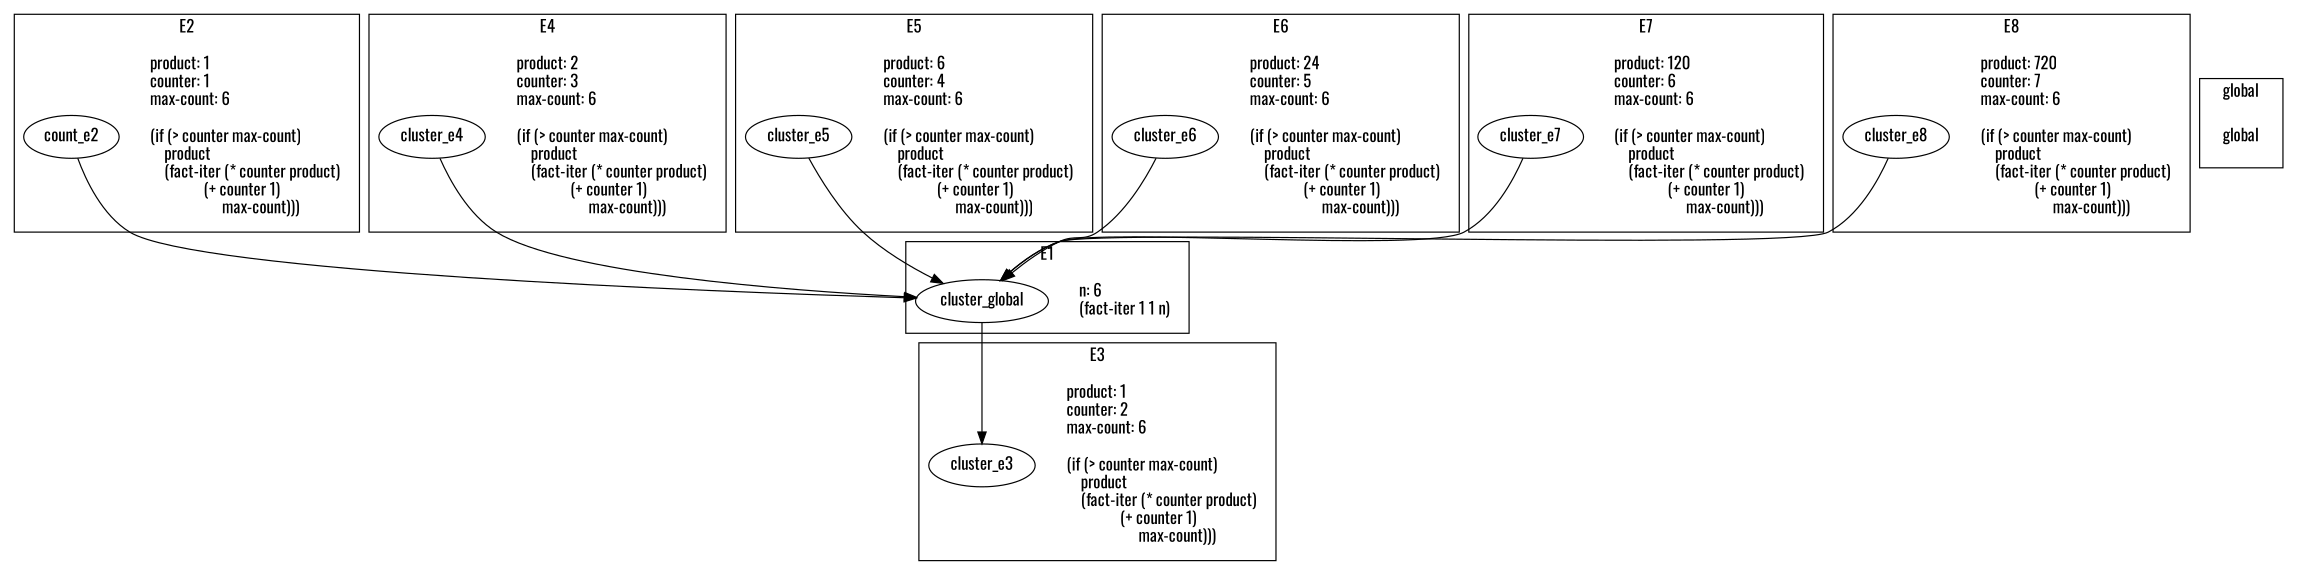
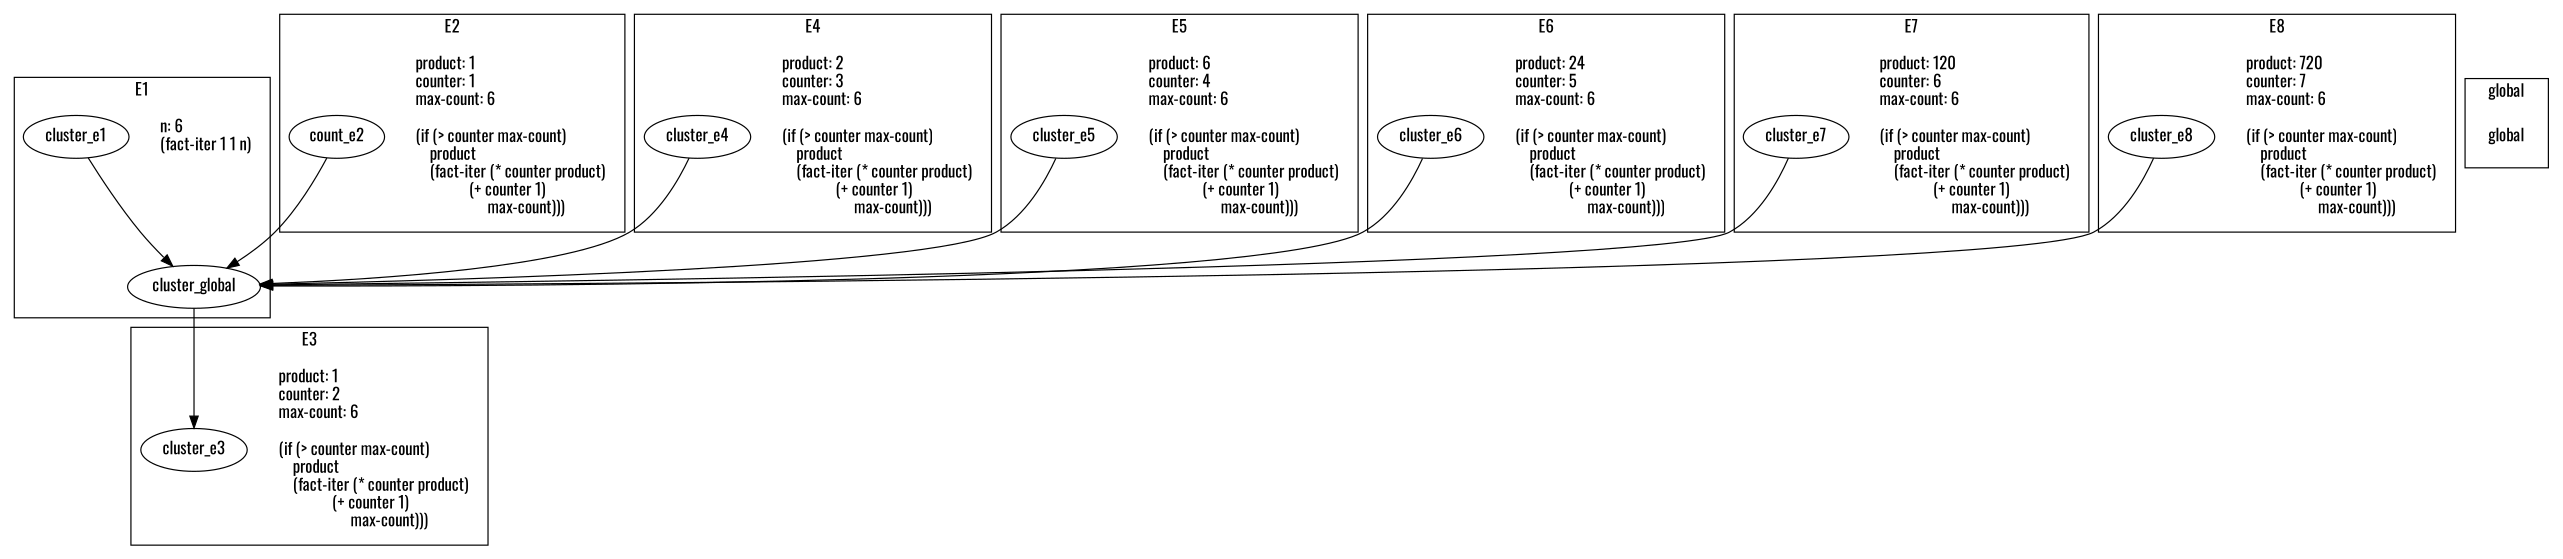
none -> (76, 137)
